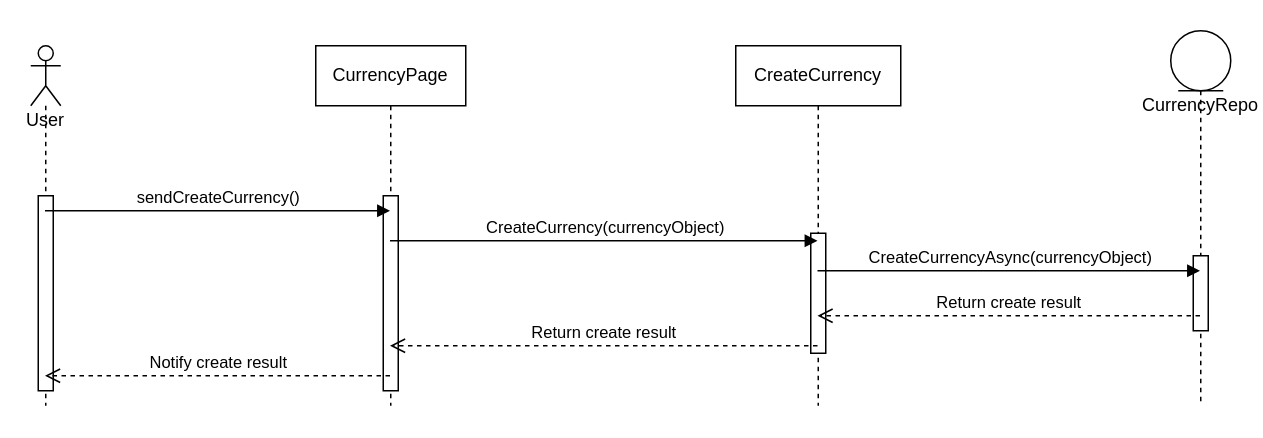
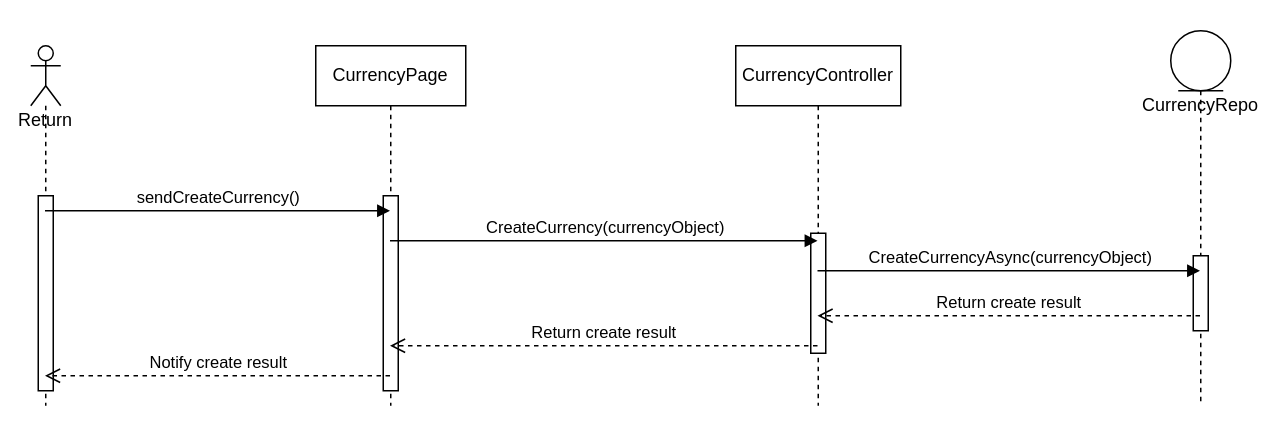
(818, 76) -> (818, 76)
(46, 132) -> (46, 143)
